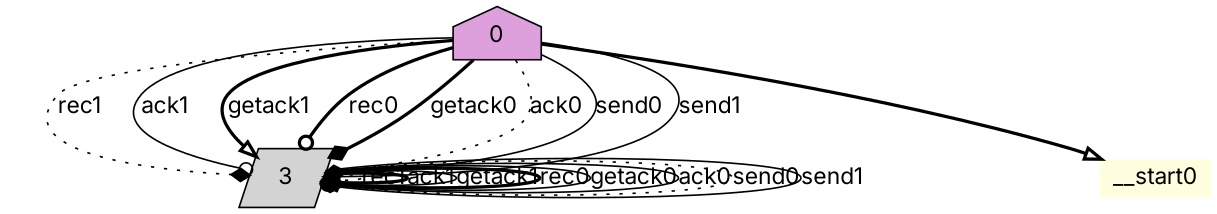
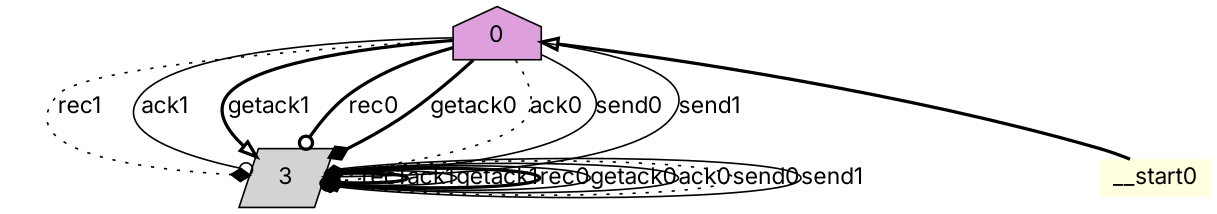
(816, 89) -> (847, 90)
